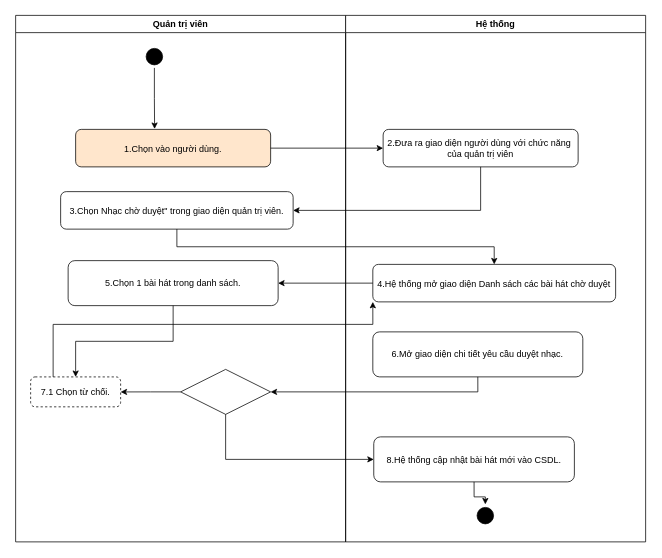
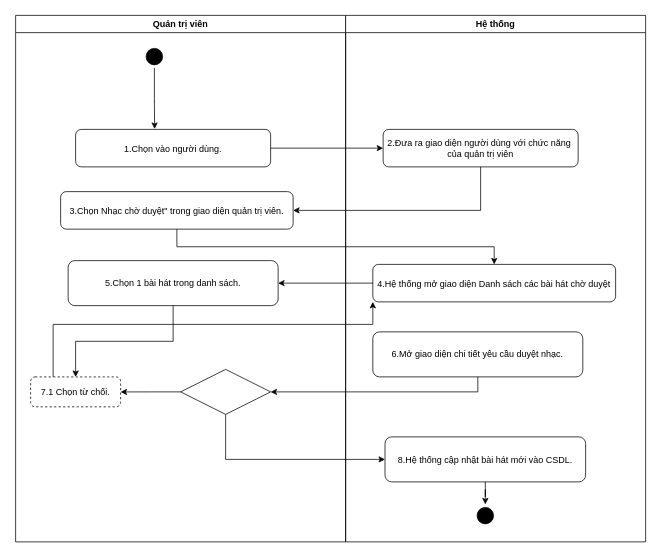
(173, 148) -> (173, 148)
(474, 459) -> (485, 459)
